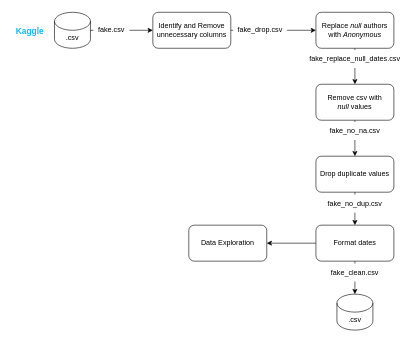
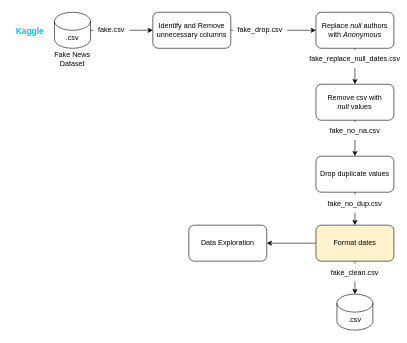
none -> (72, 59)
(355, 243) -> (355, 243)
